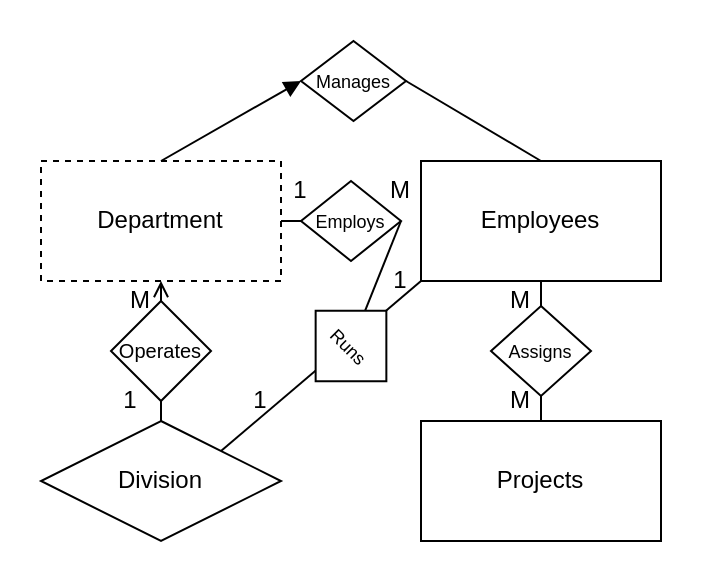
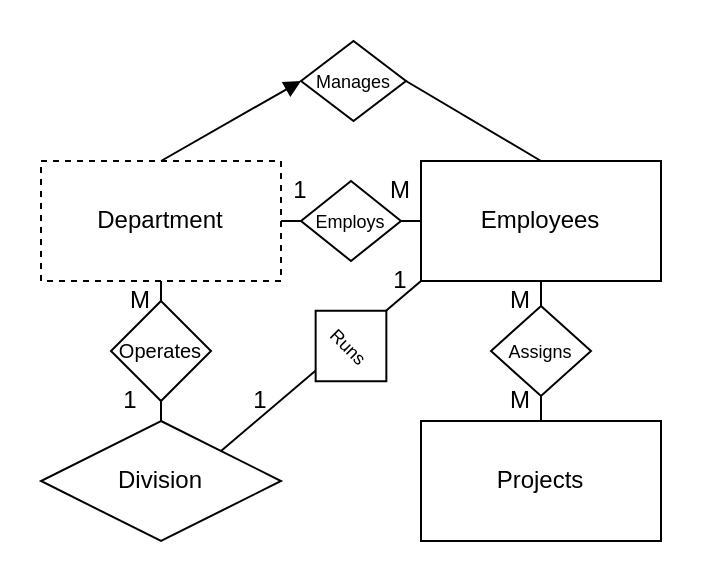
(383, 266) -> (411, 221)
(161, 289) -> (161, 287)
